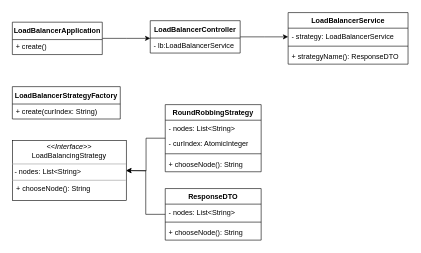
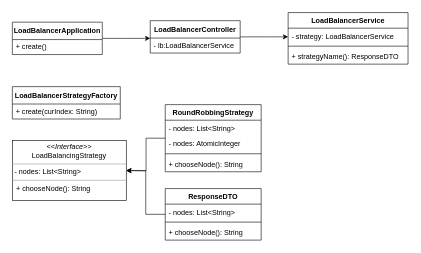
(214, 149) -> (210, 144)
